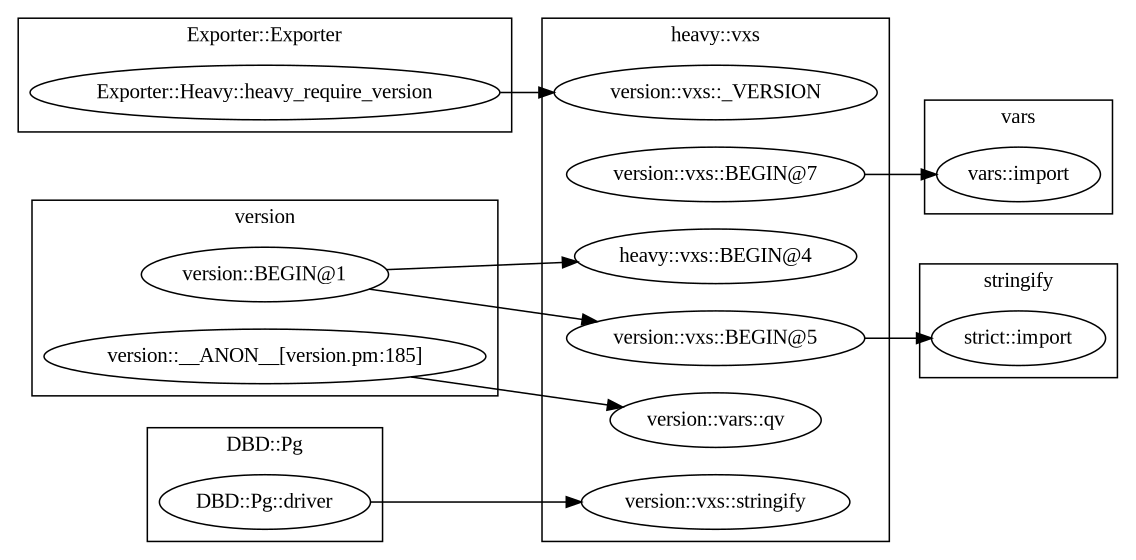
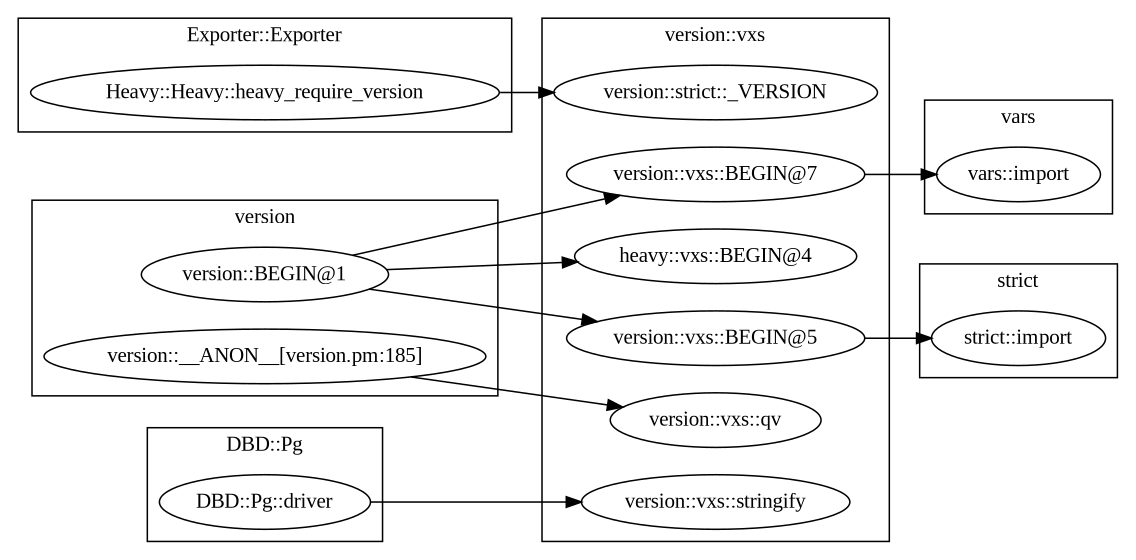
(716, 36) -> (716, 36)
(265, 93) -> (265, 93)
(716, 93) -> (716, 93)
none -> (479, 227)
(1019, 281) -> (1019, 281)
(716, 420) -> (716, 420)
